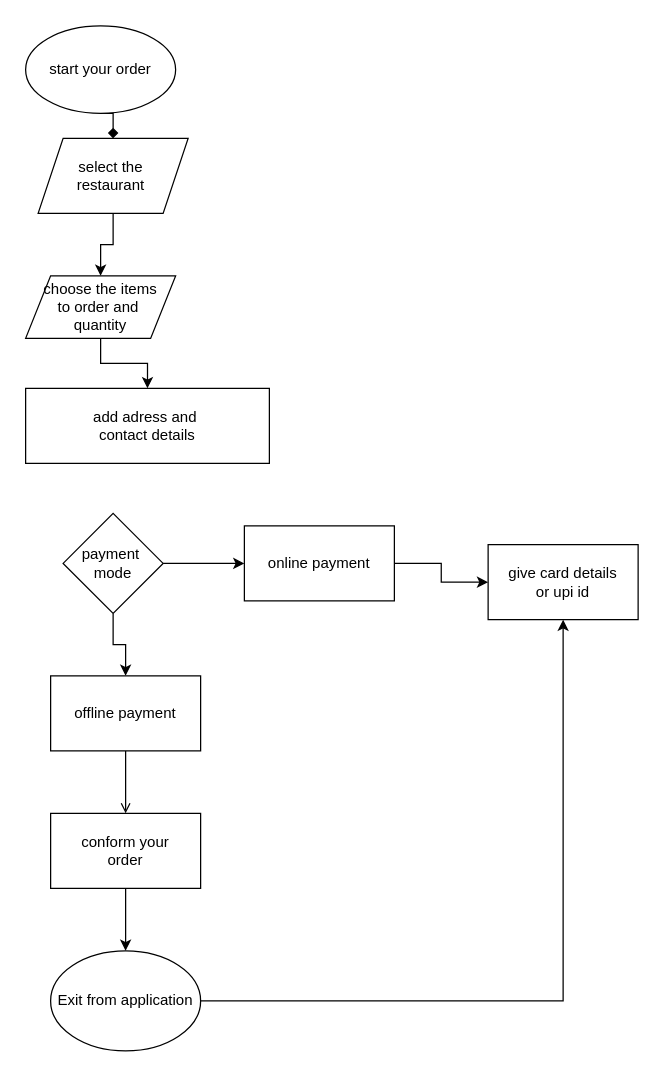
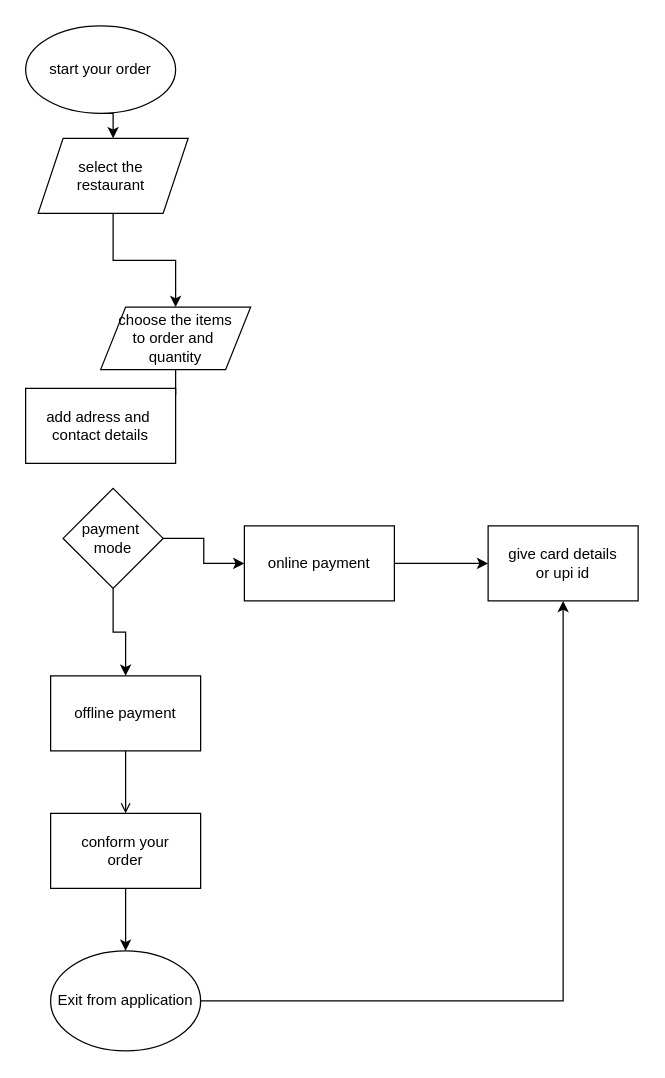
(113, 127) -> (113, 128)
(101, 307) -> (176, 338)
(148, 426) -> (101, 426)
(113, 563) -> (113, 538)
(563, 582) -> (563, 563)
